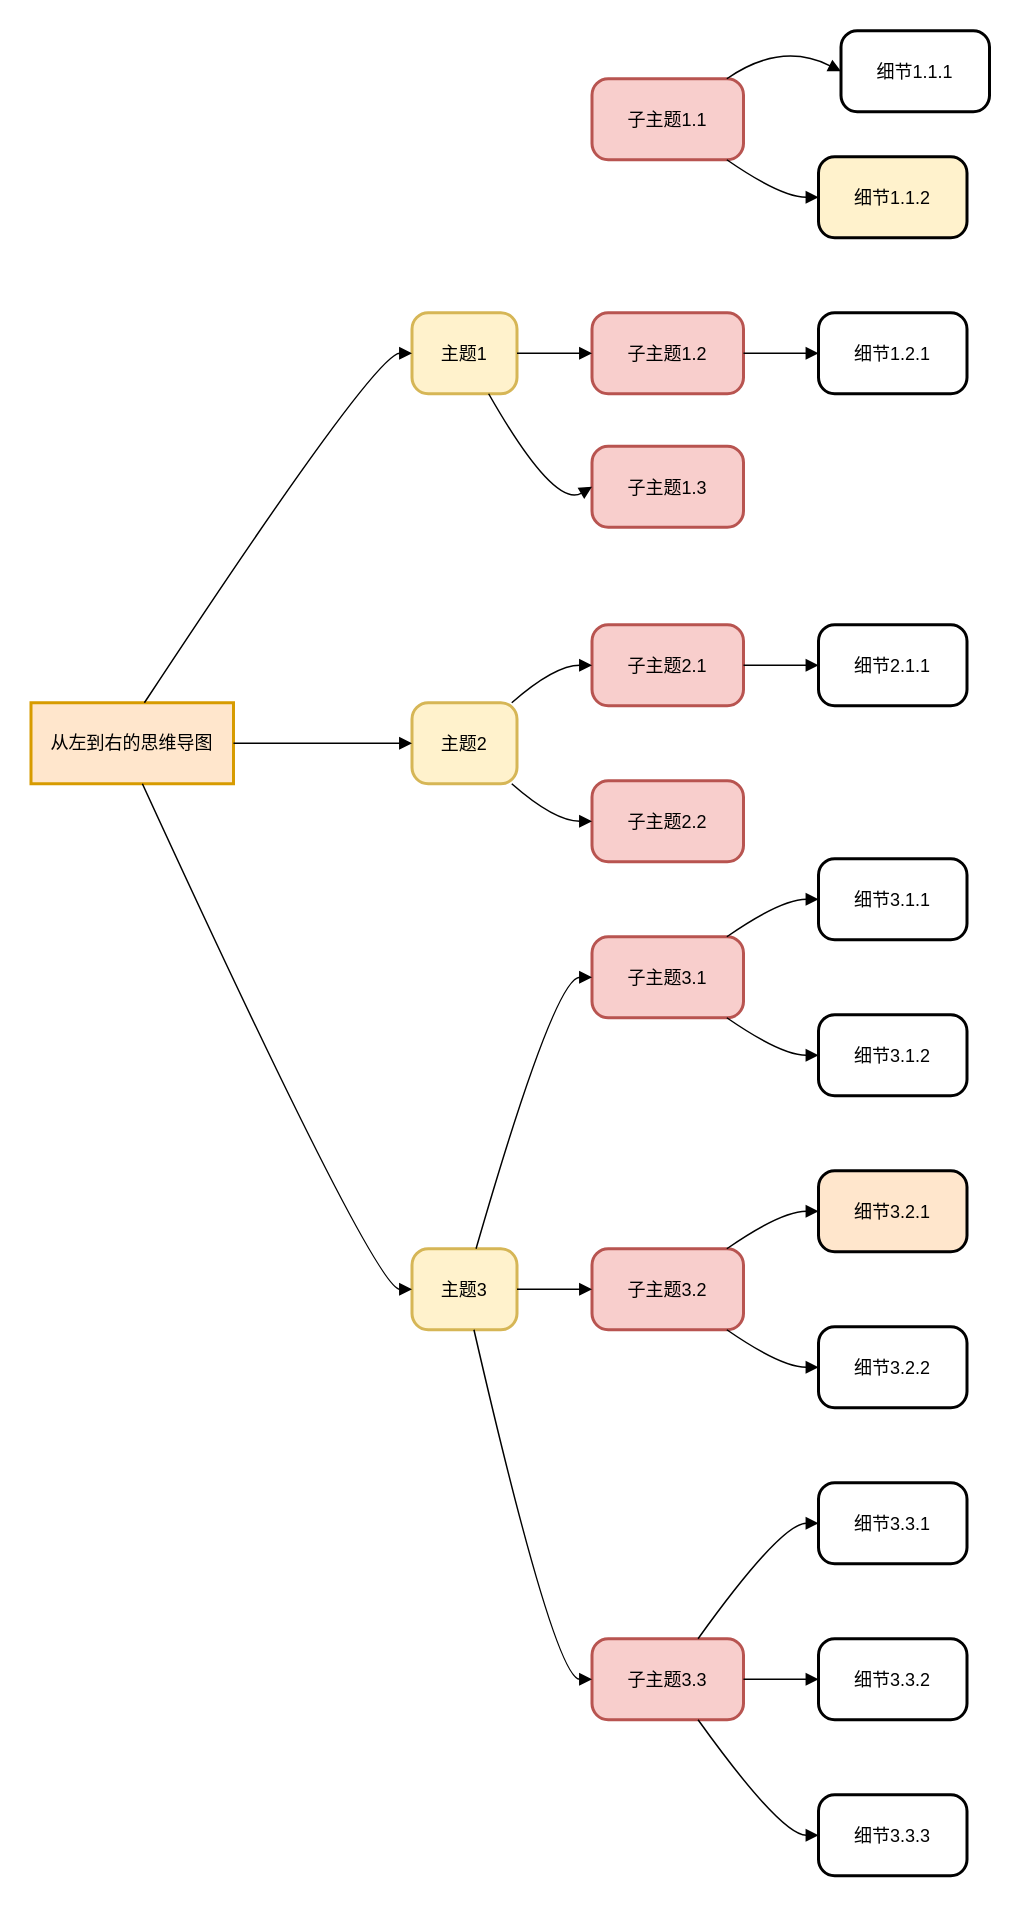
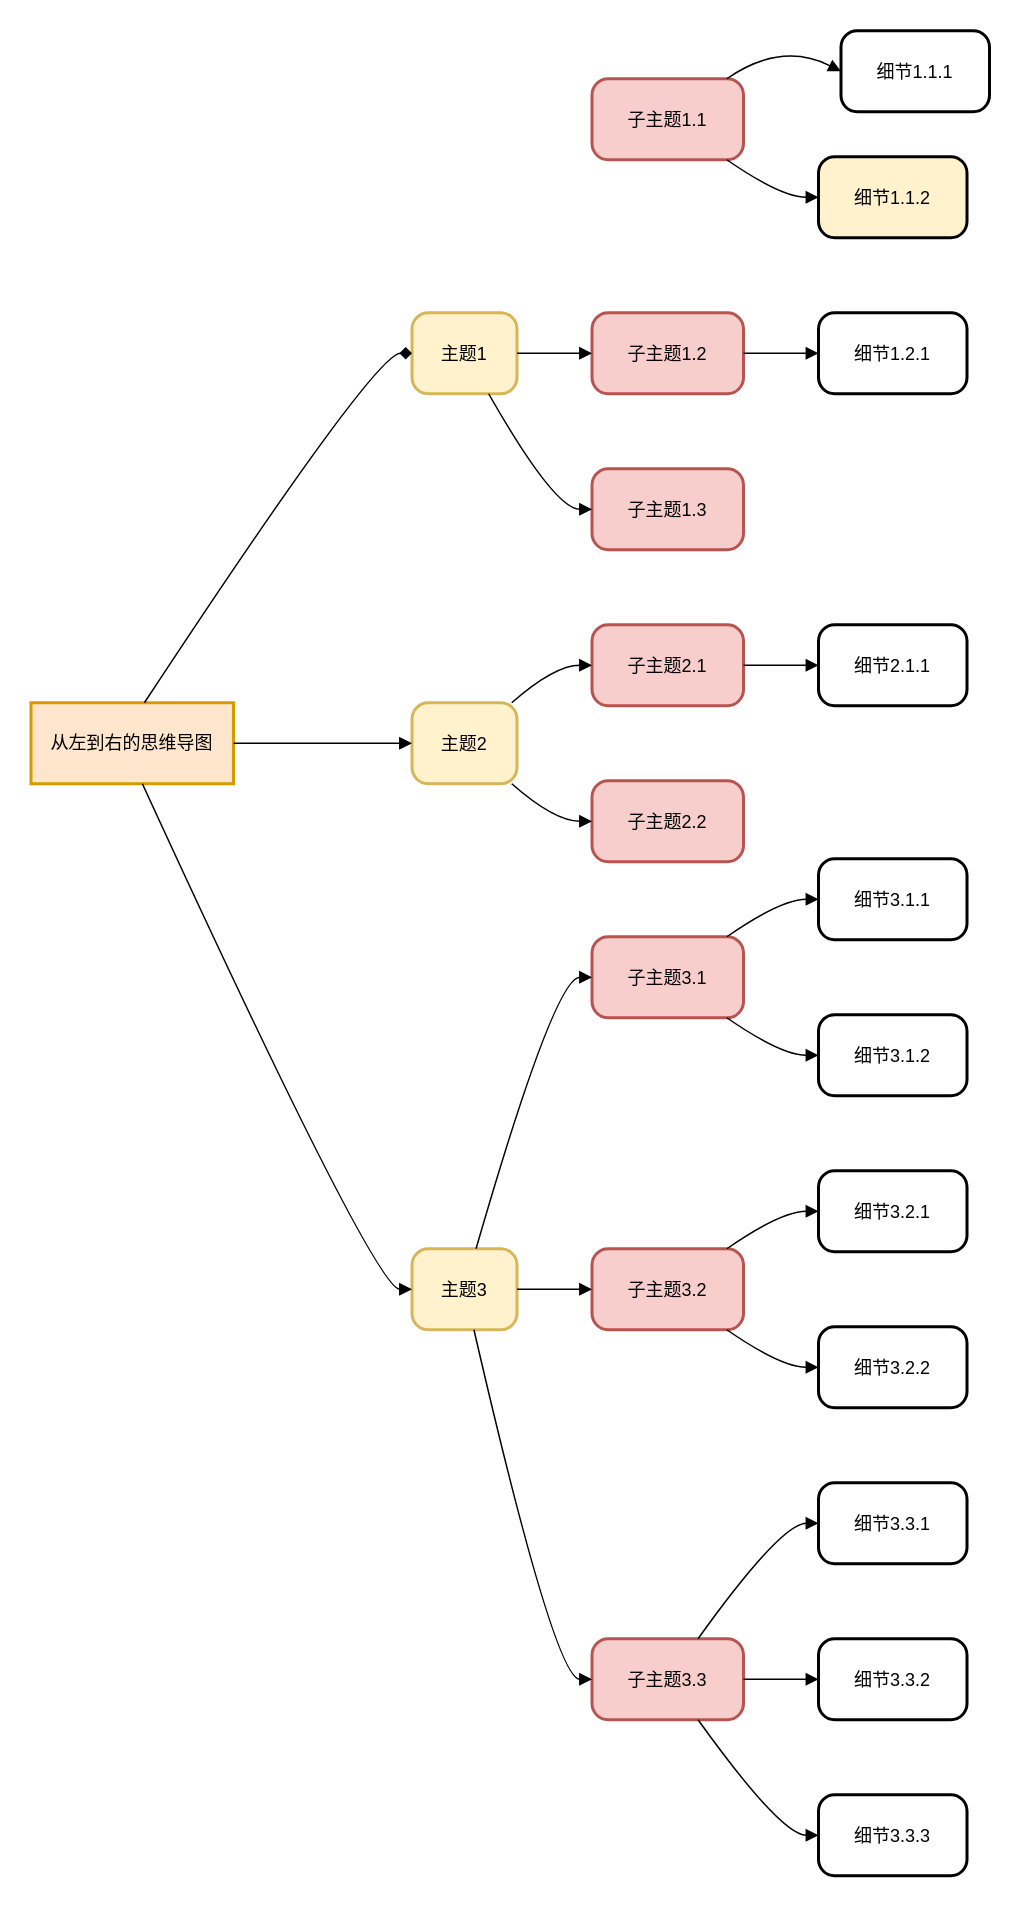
(398, 354) -> (398, 354)
(668, 487) -> (668, 509)
(893, 1211) -> (893, 1211)
